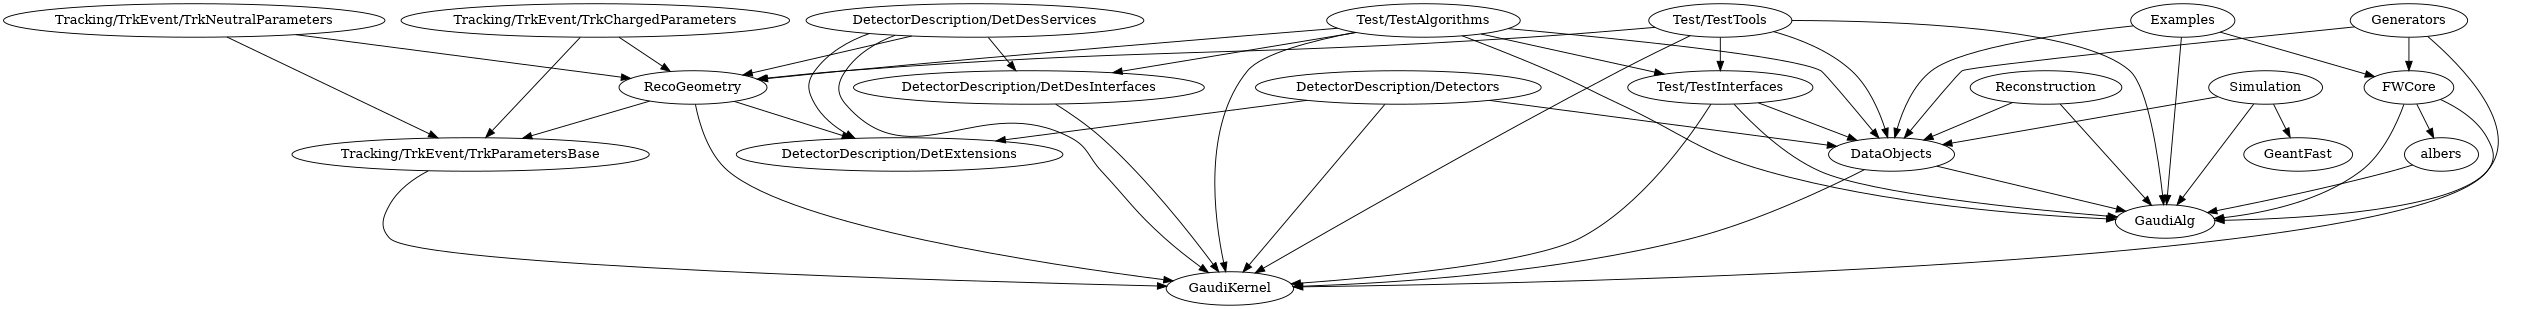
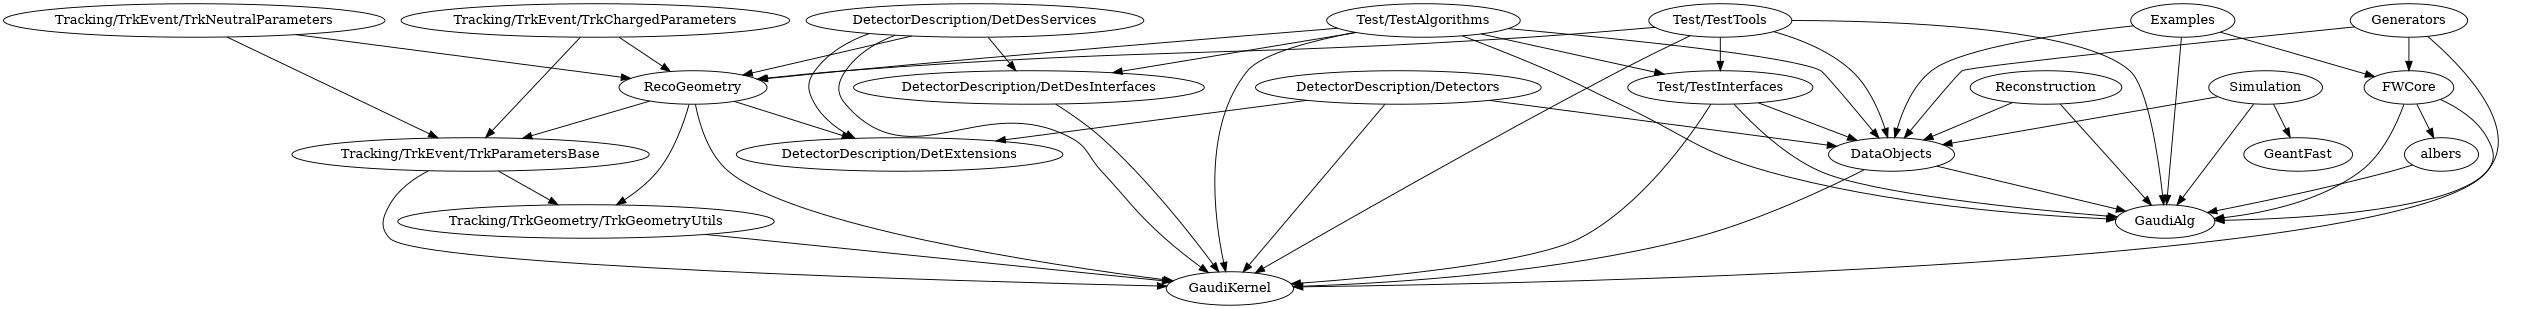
none -> (586, 221)
